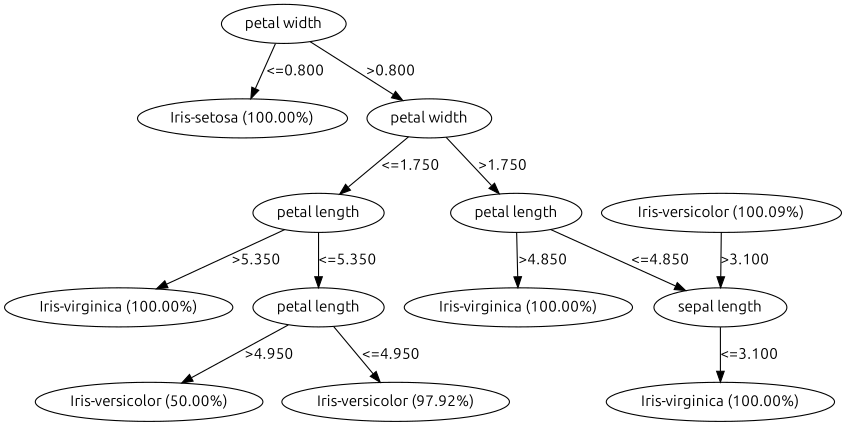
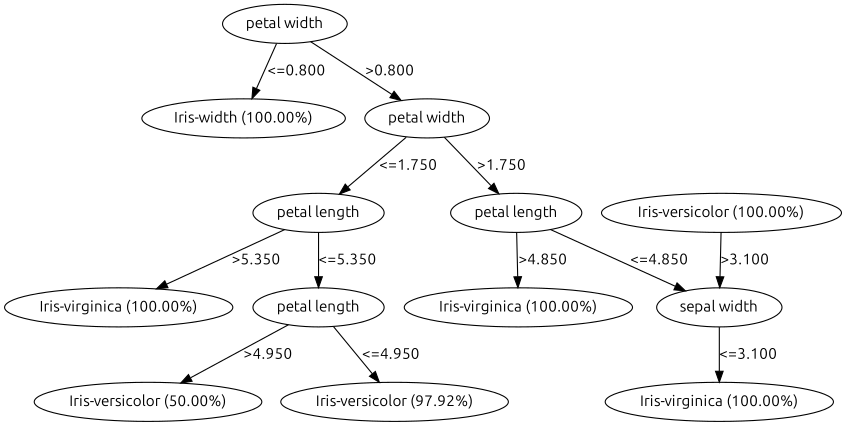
(243, 118) -> (244, 118)
(721, 213) -> (721, 213)
(720, 307) -> (719, 307)
